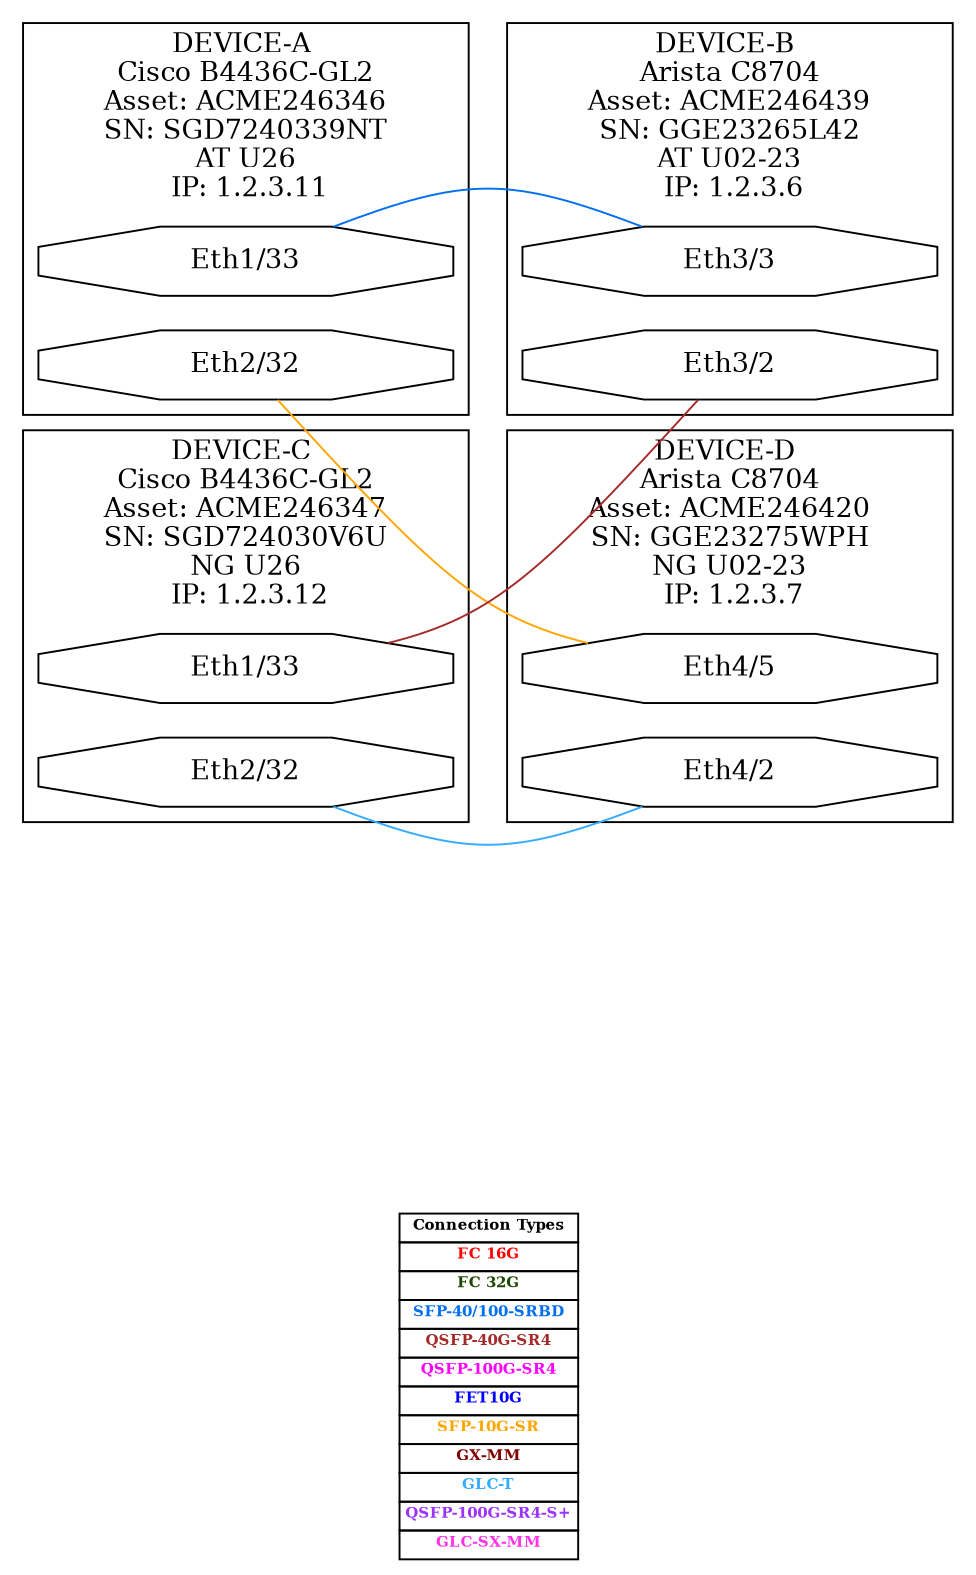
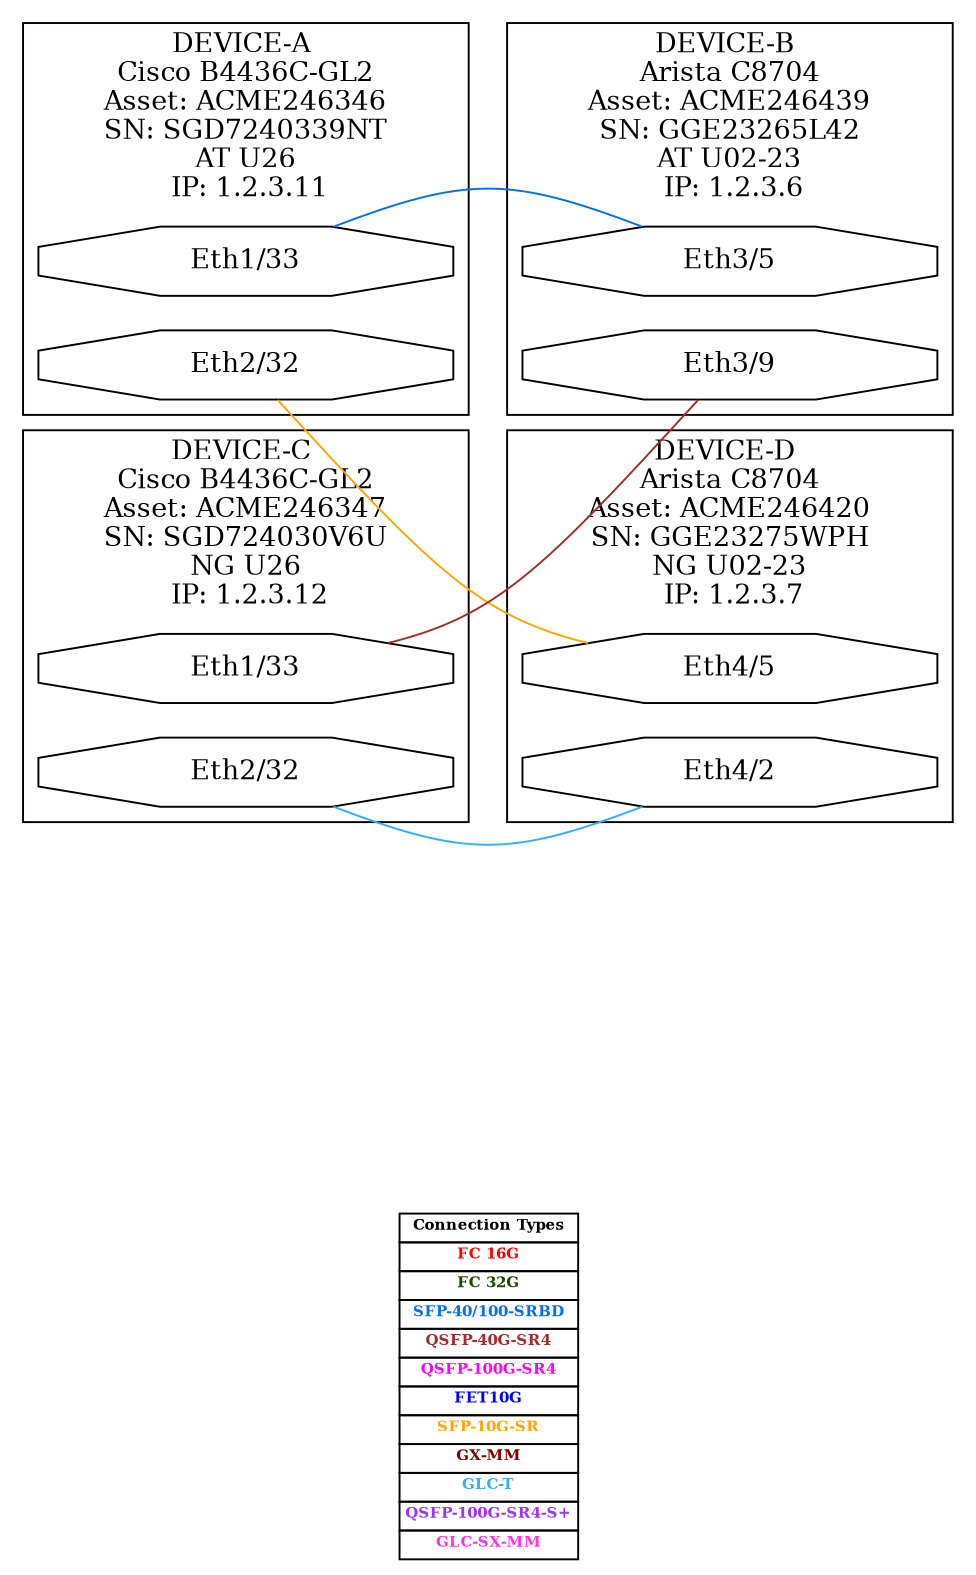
(730, 261) -> (730, 261)
(730, 365) -> (730, 365)
